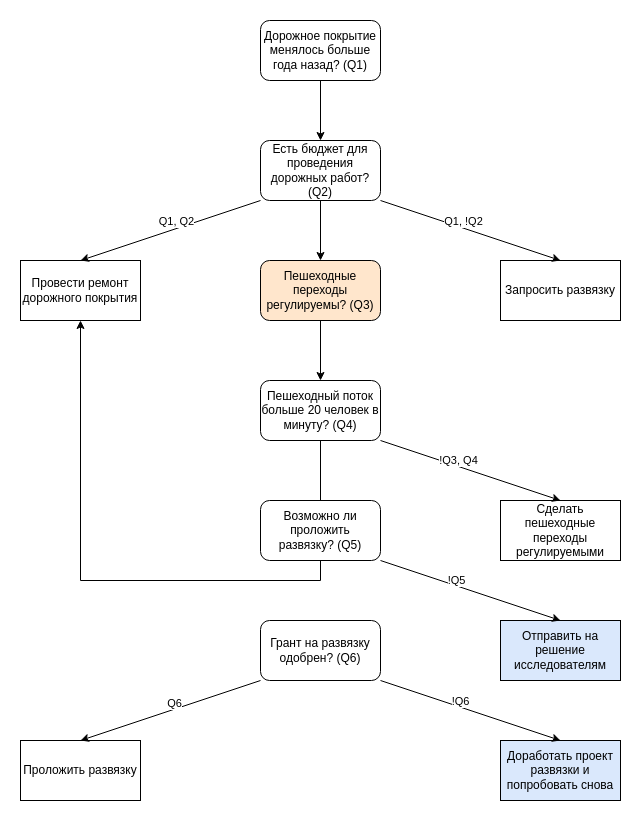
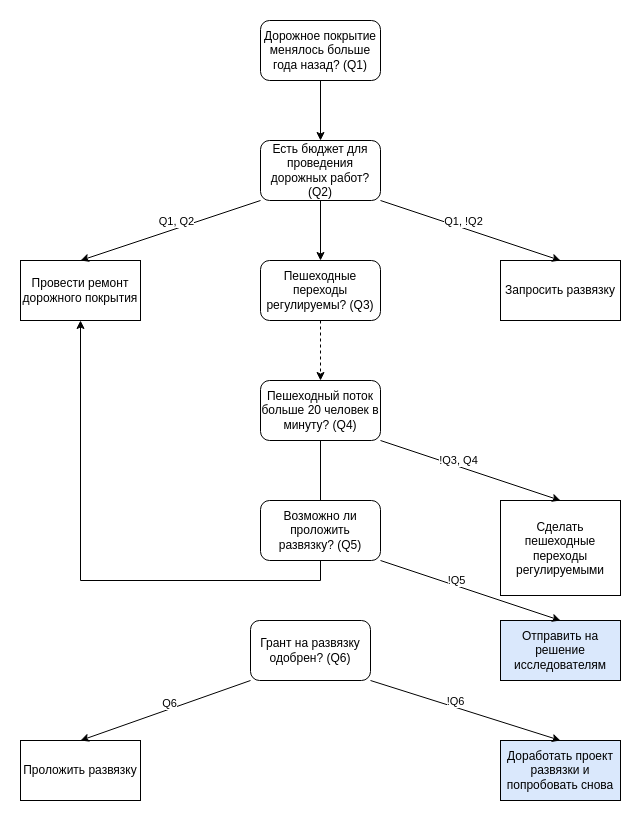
(321, 291) -> (321, 291)
(321, 348) -> (321, 348)
(561, 531) -> (561, 548)
(321, 651) -> (311, 651)
